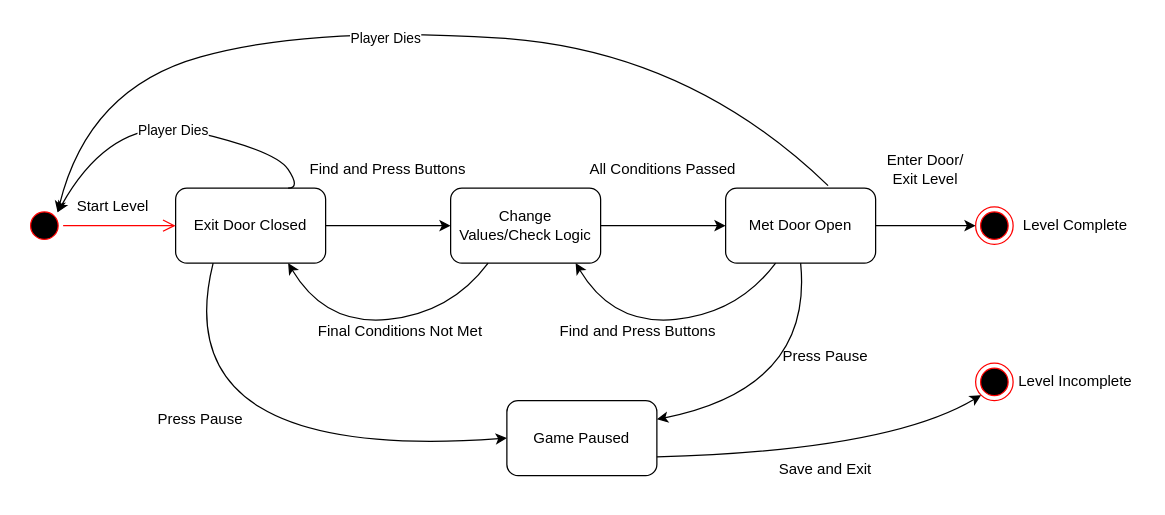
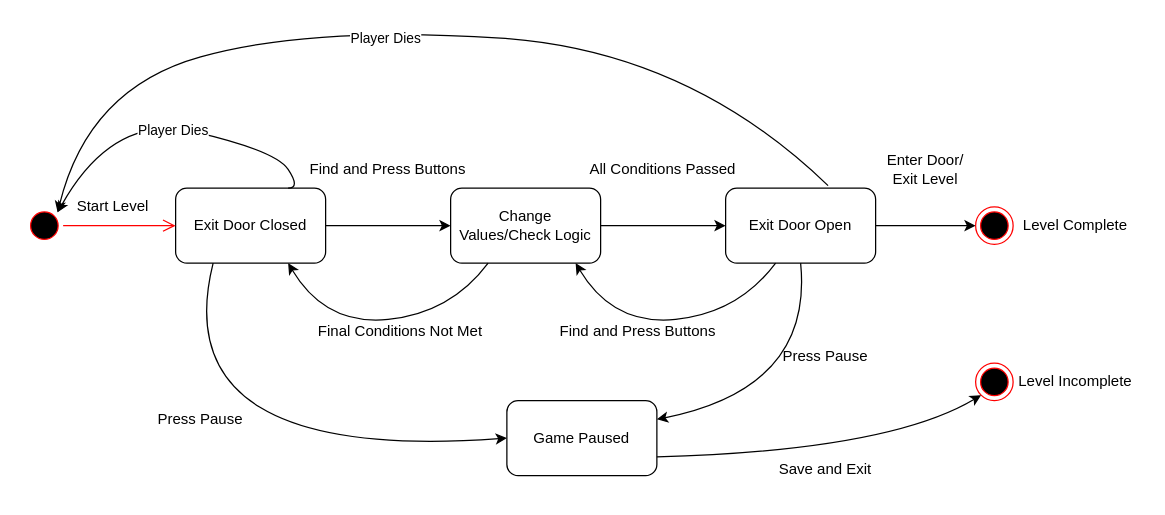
(801, 226) -> (801, 226)
